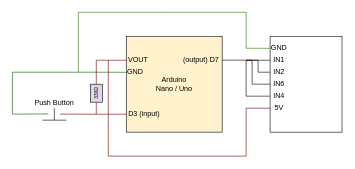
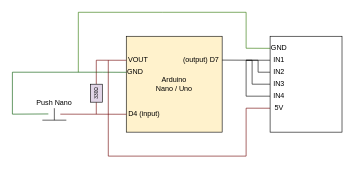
(279, 84) -> (279, 84)
(54, 103) -> (54, 103)
(144, 114) -> (144, 114)
